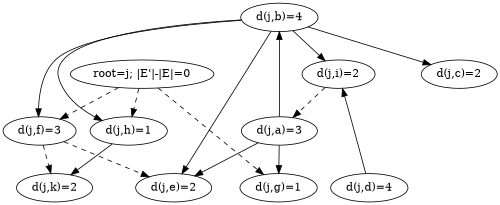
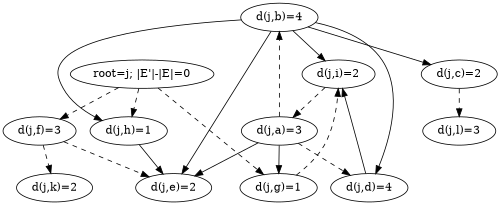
(120, 36) -> (389, 74)
(279, 78) -> (279, 78)
none -> (459, 131)
none -> (327, 141)
none -> (322, 158)
(92, 159) -> (149, 156)
